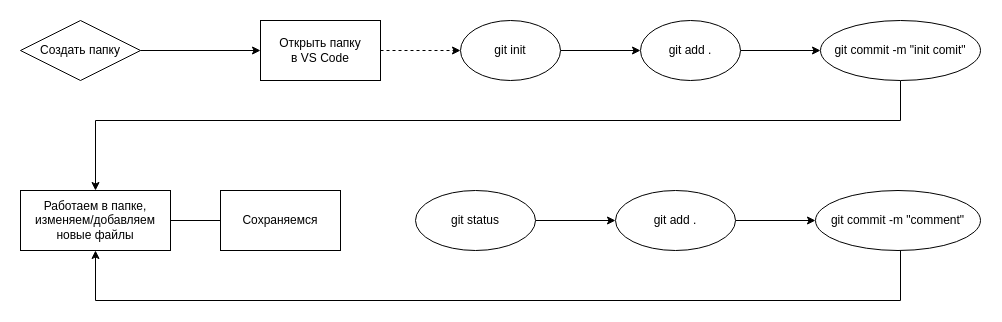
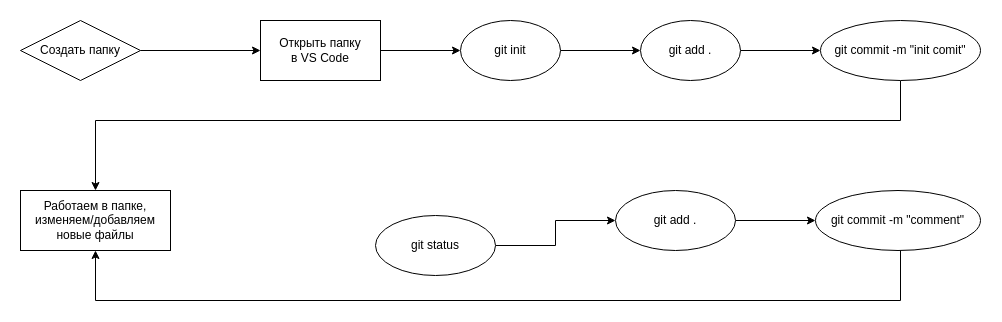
(418, 51) -> (418, 51)
(196, 221) -> none
(281, 221) -> none
(476, 221) -> (436, 246)
